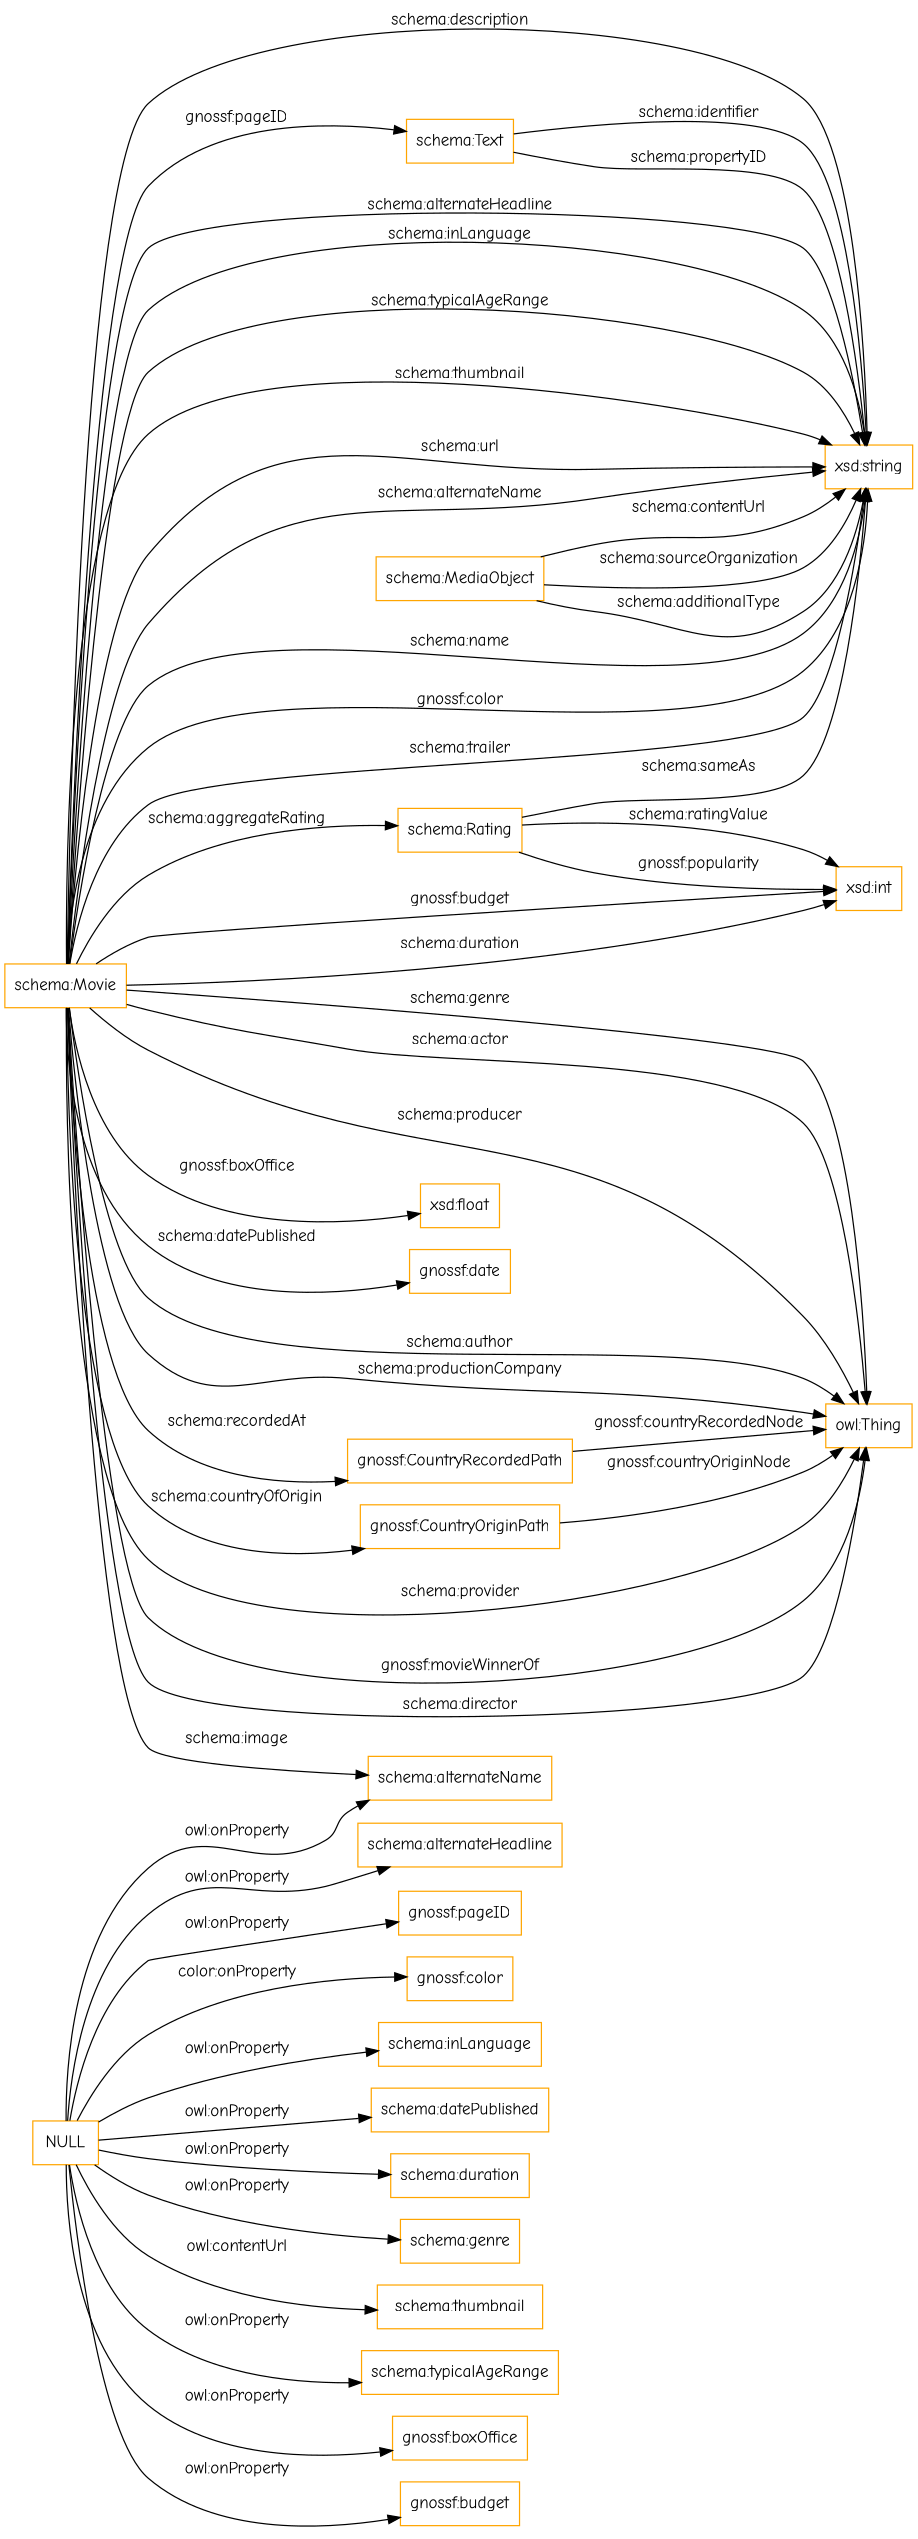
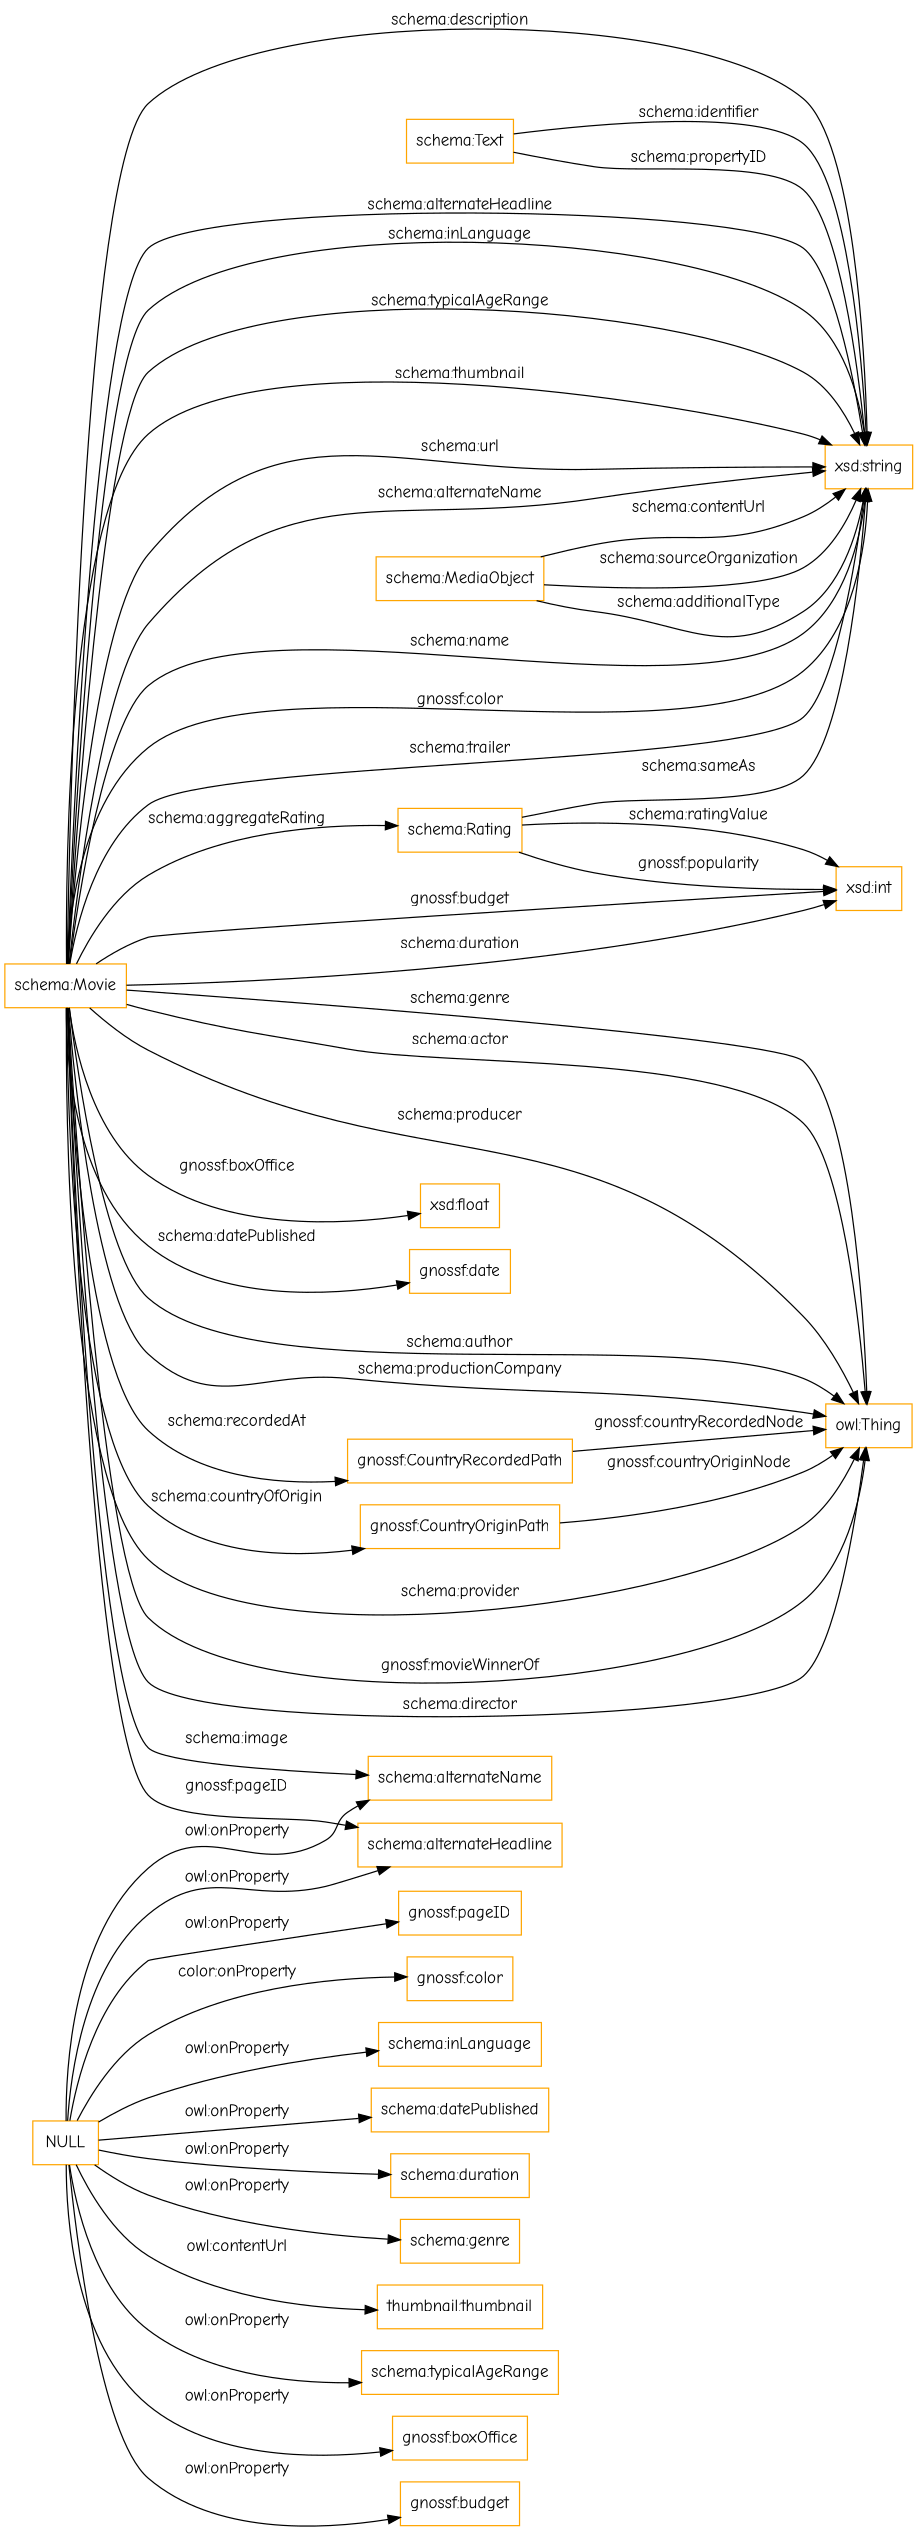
(110, 338) -> (111, 1654)
(460, 2307) -> (460, 2307)
